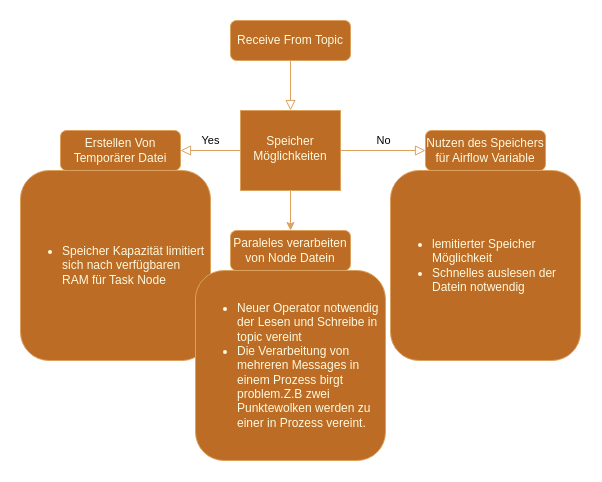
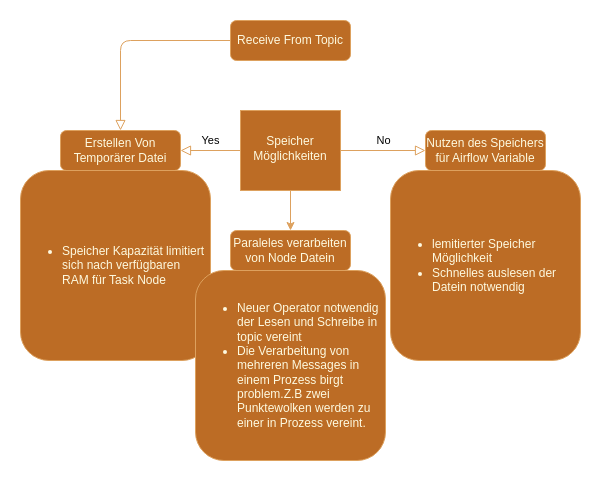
(291, 80) -> (142, 41)
